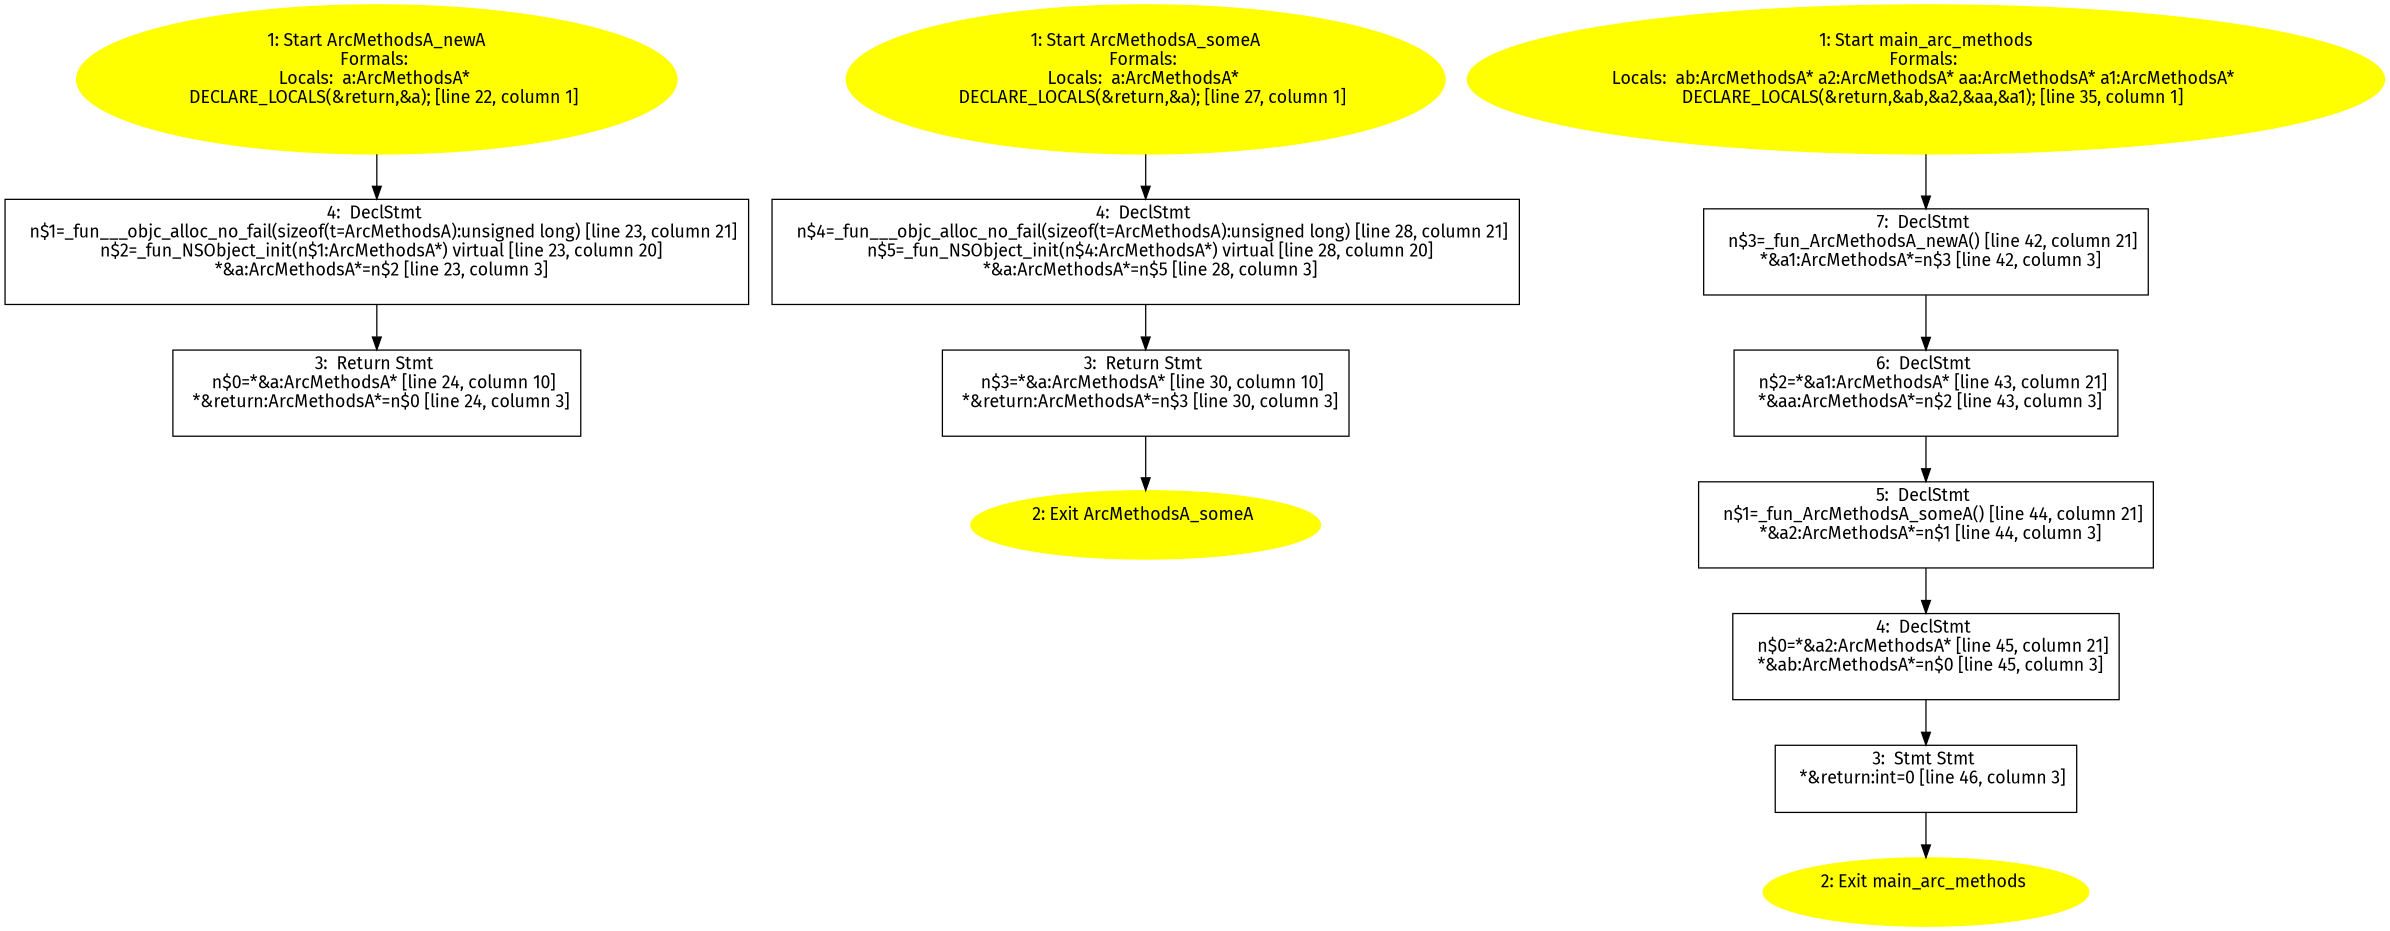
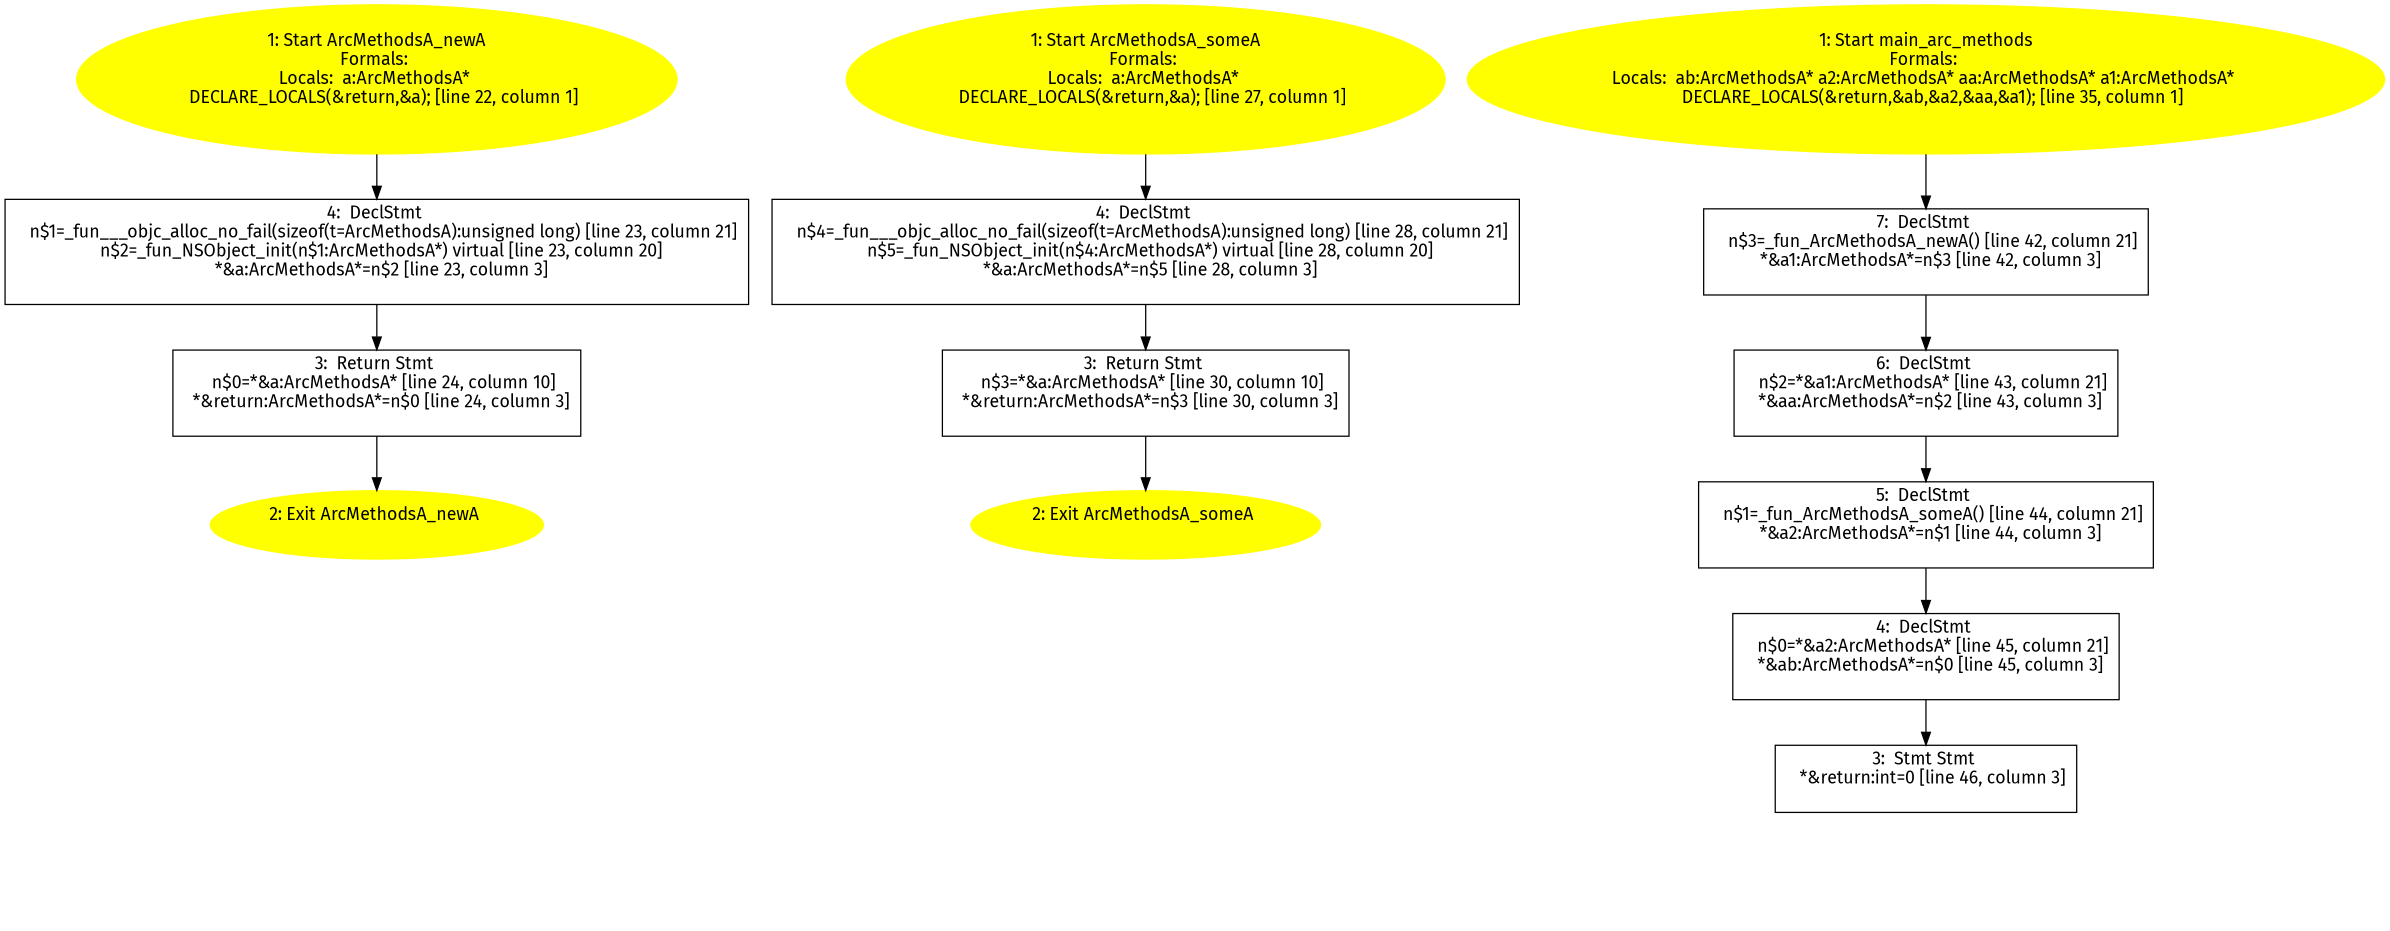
none -> (377, 525)
(1926, 892) -> none
